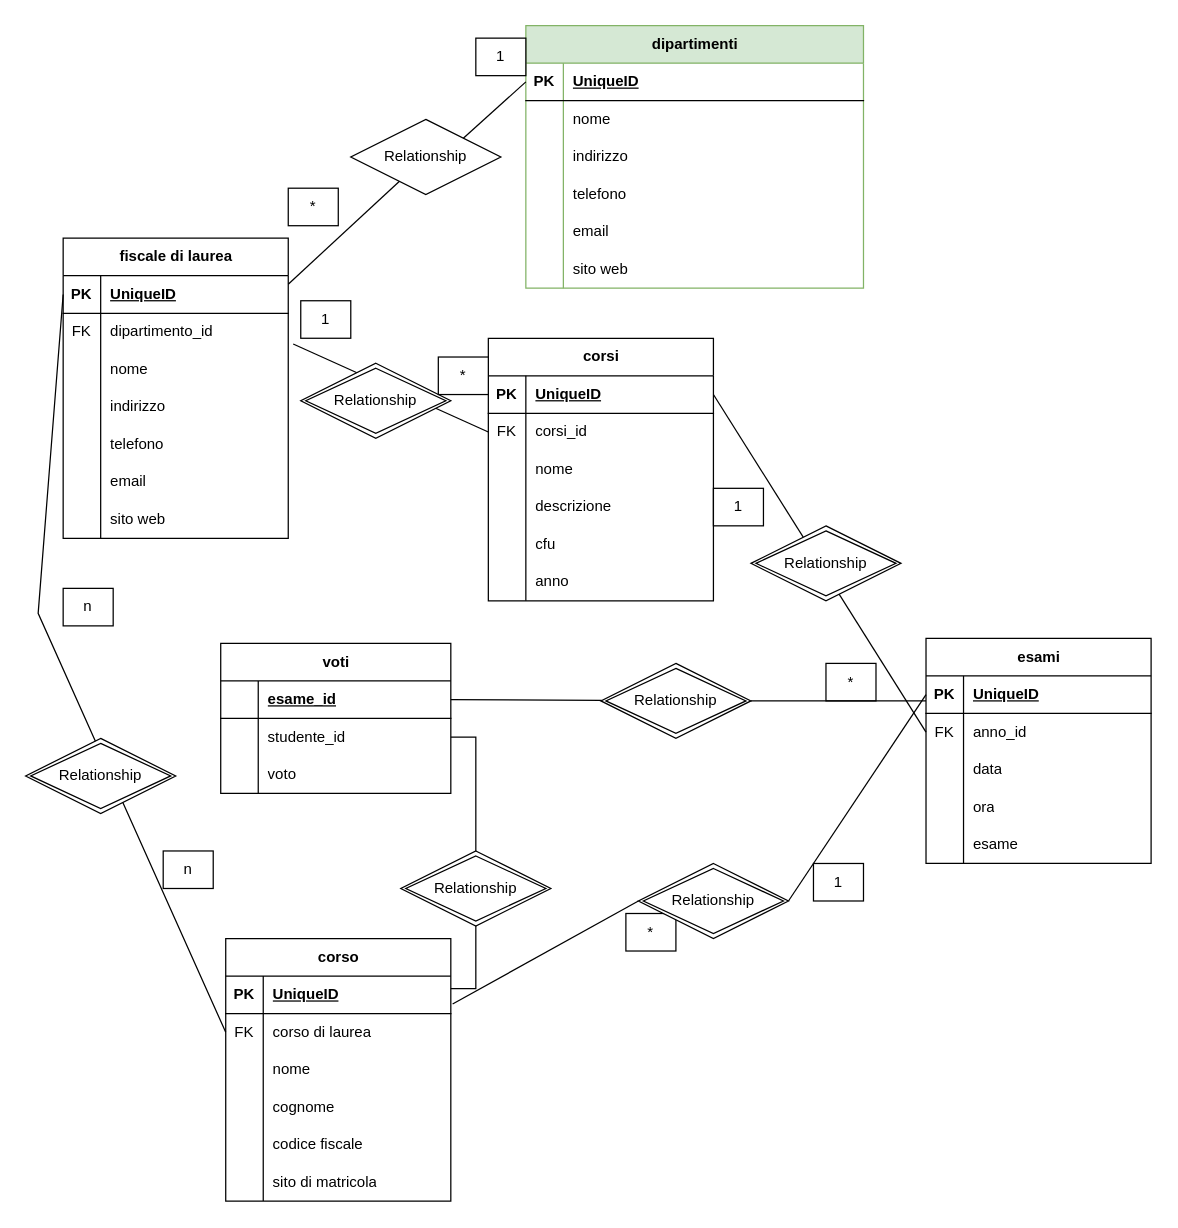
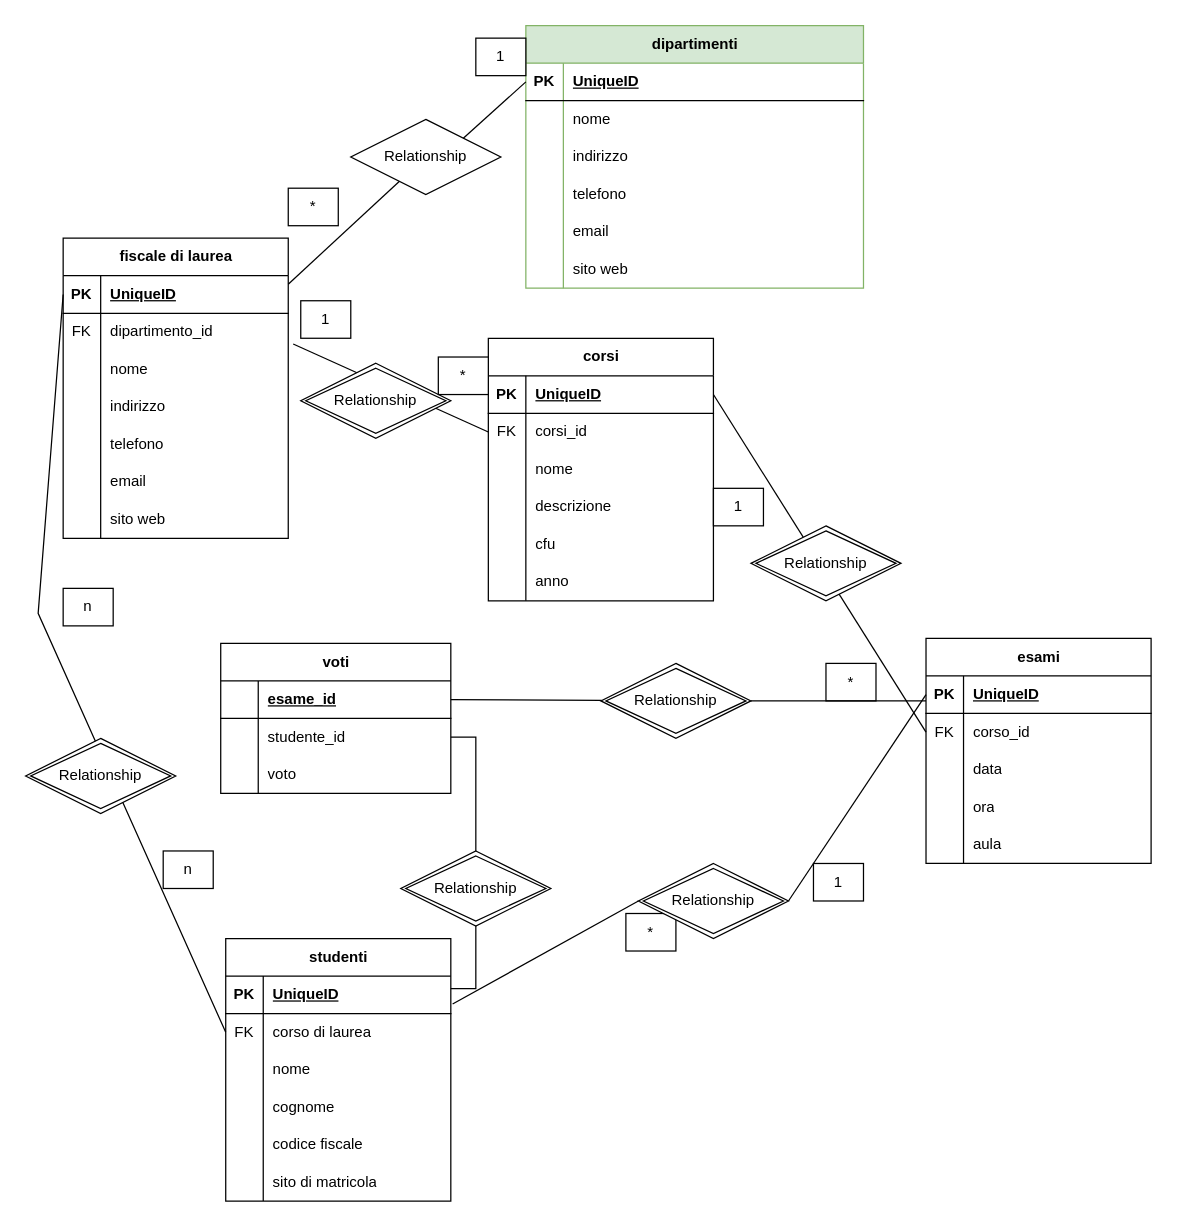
(1001, 732) -> (1005, 732)
(994, 844) -> (988, 844)
(339, 957) -> (339, 957)
